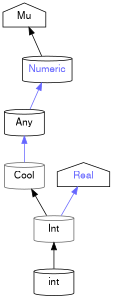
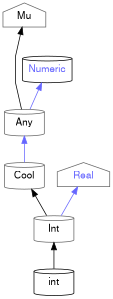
(24, 16) -> (24, 16)
(37, 45) -> (16, 72)
(24, 123) -> (24, 123)
(83, 176) -> (83, 176)
